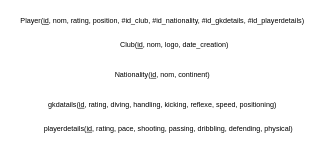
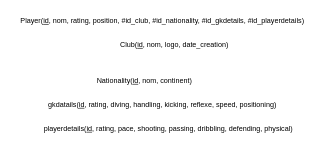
(162, 75) -> (144, 81)
